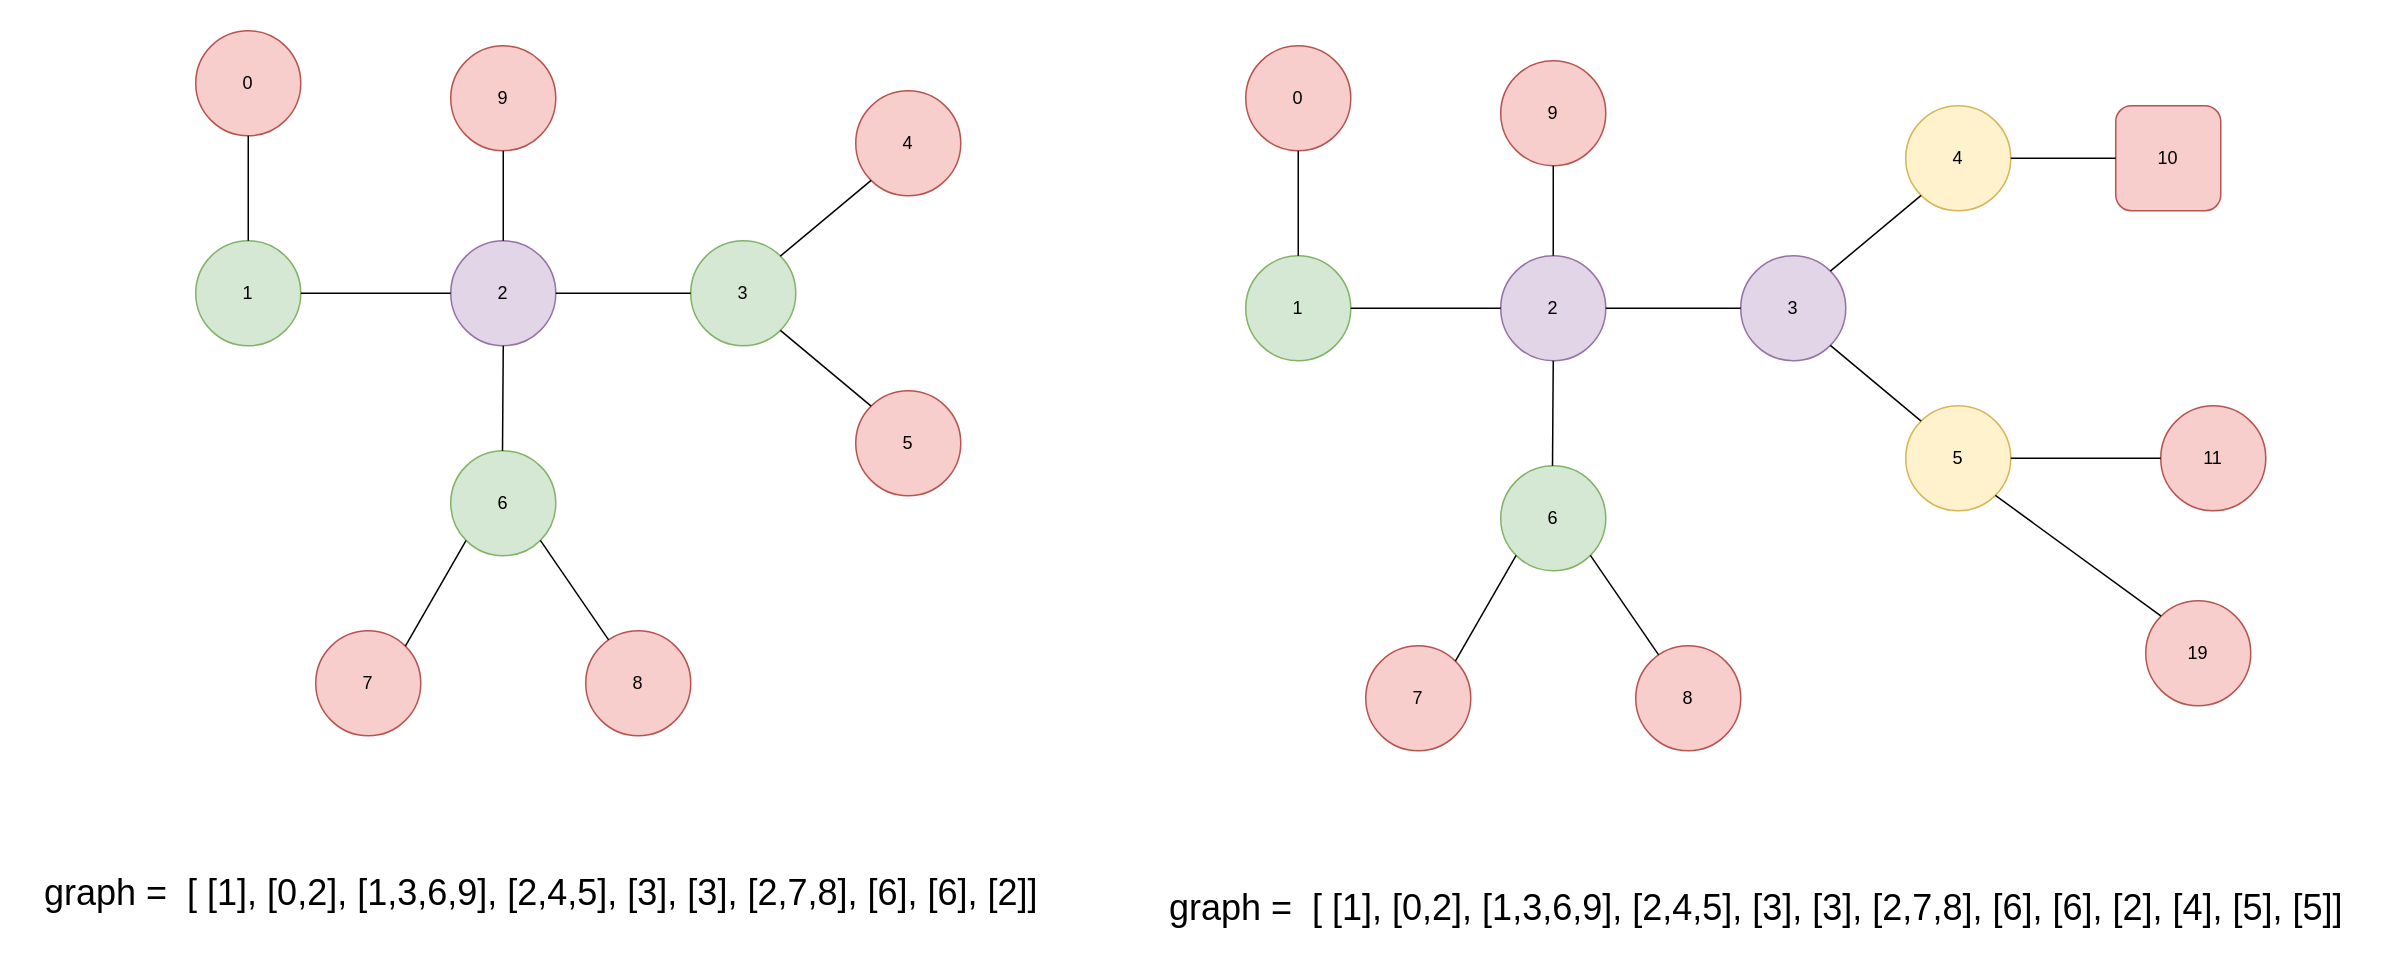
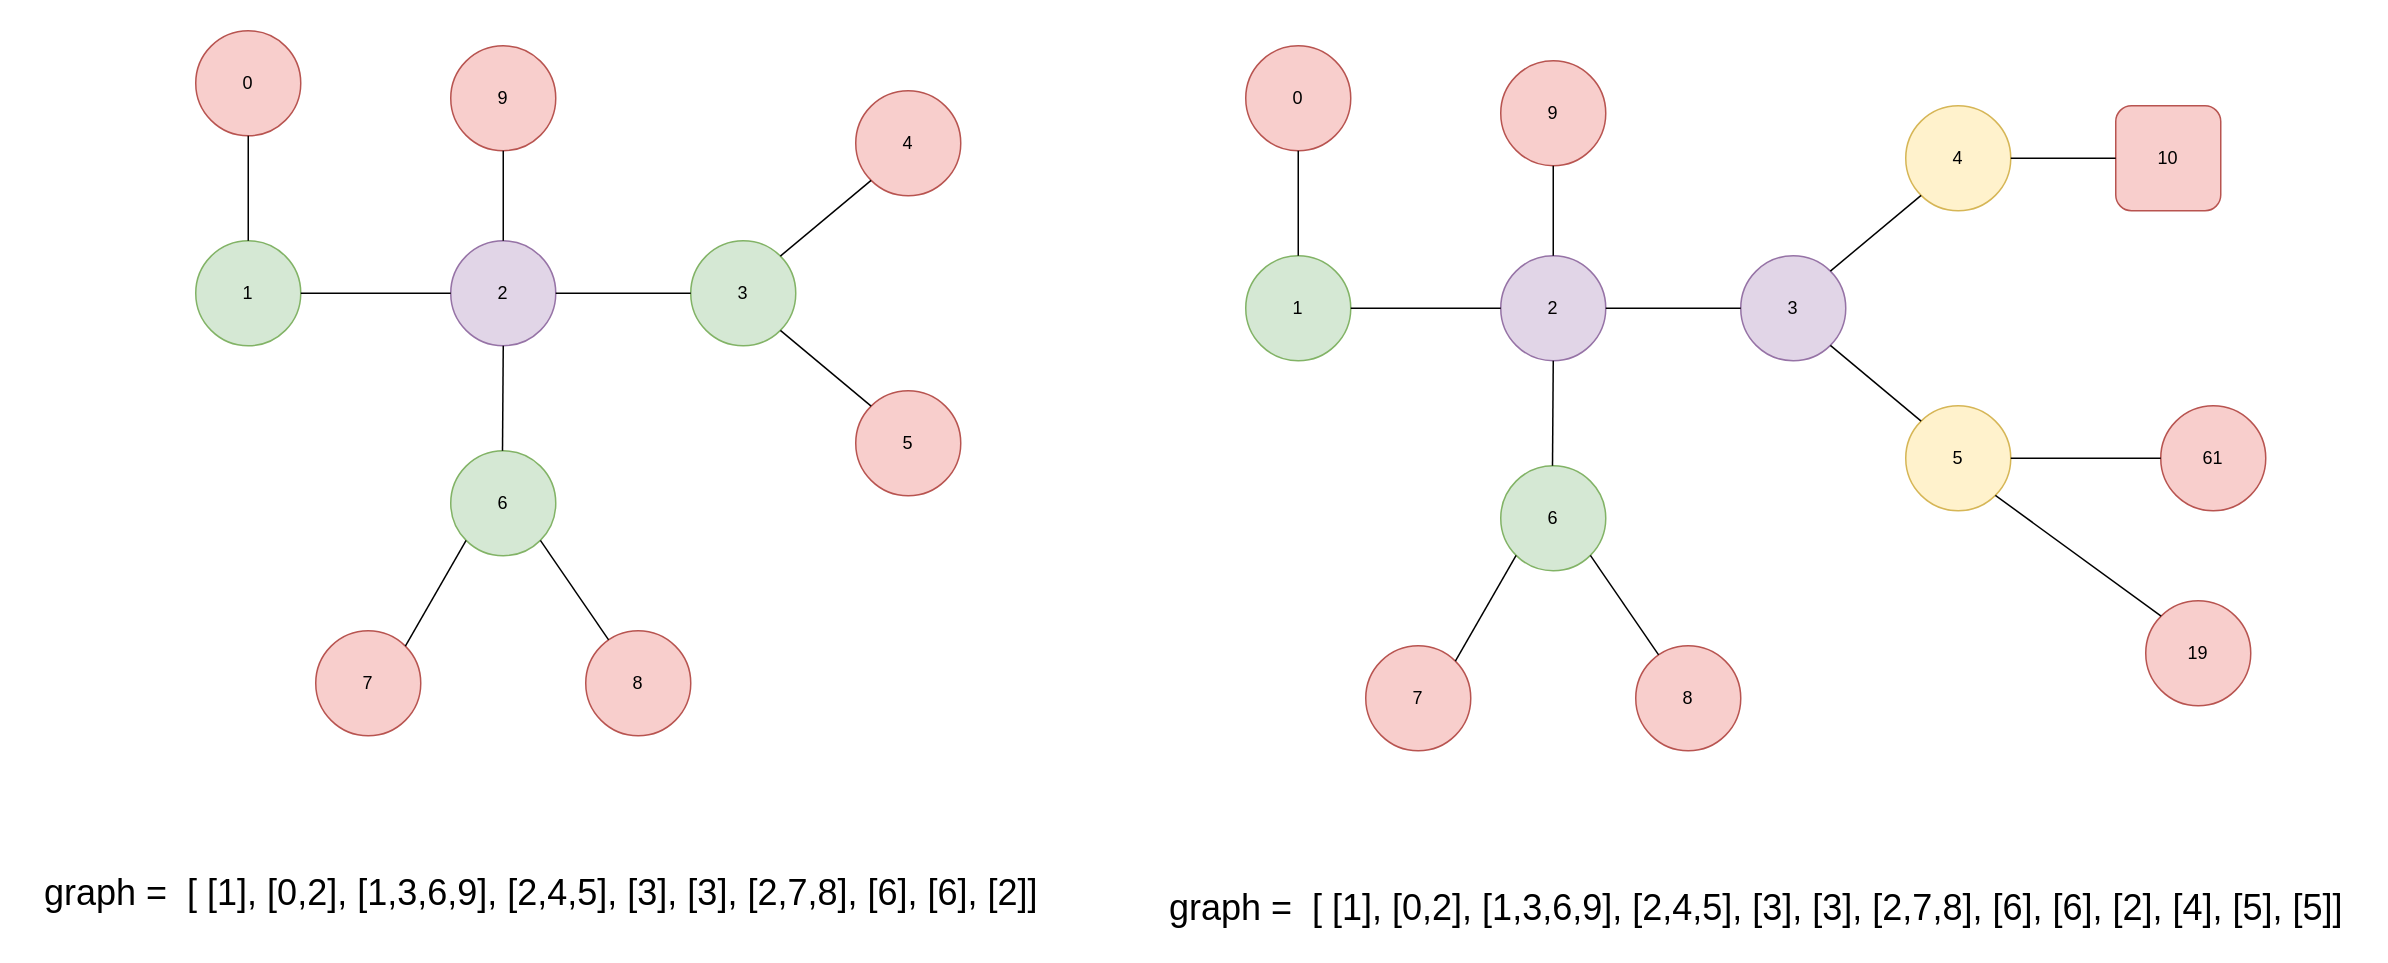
(2213, 458) -> (2213, 458)
